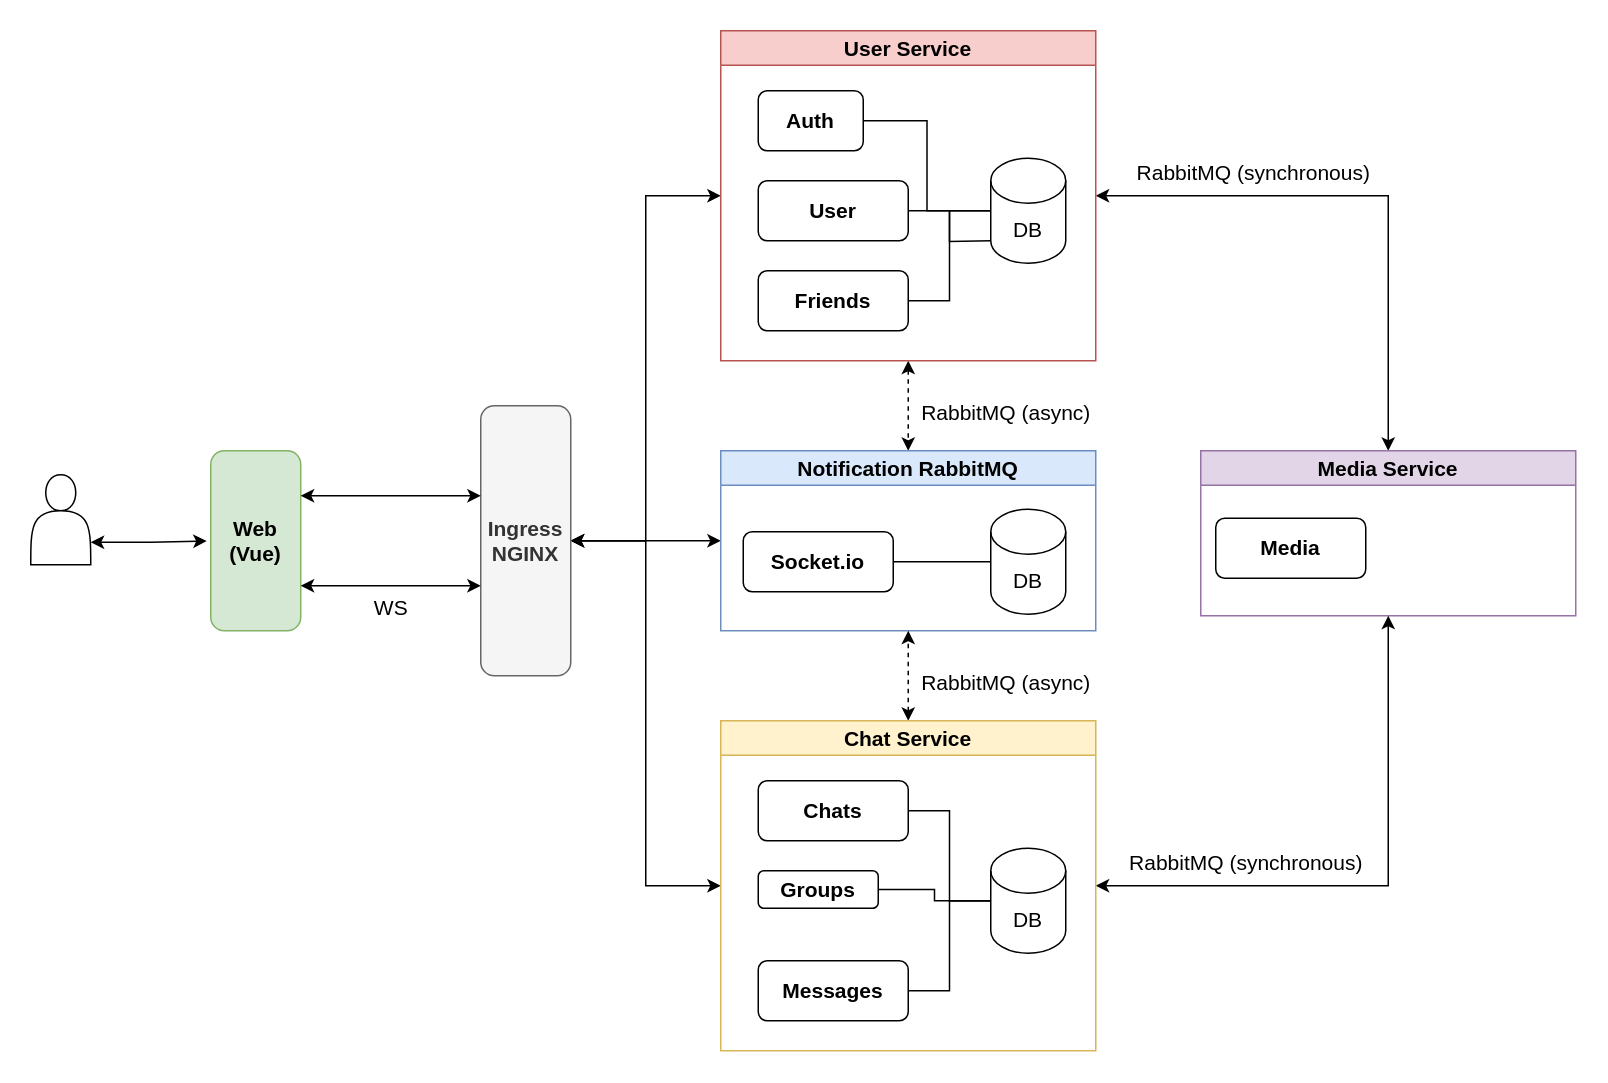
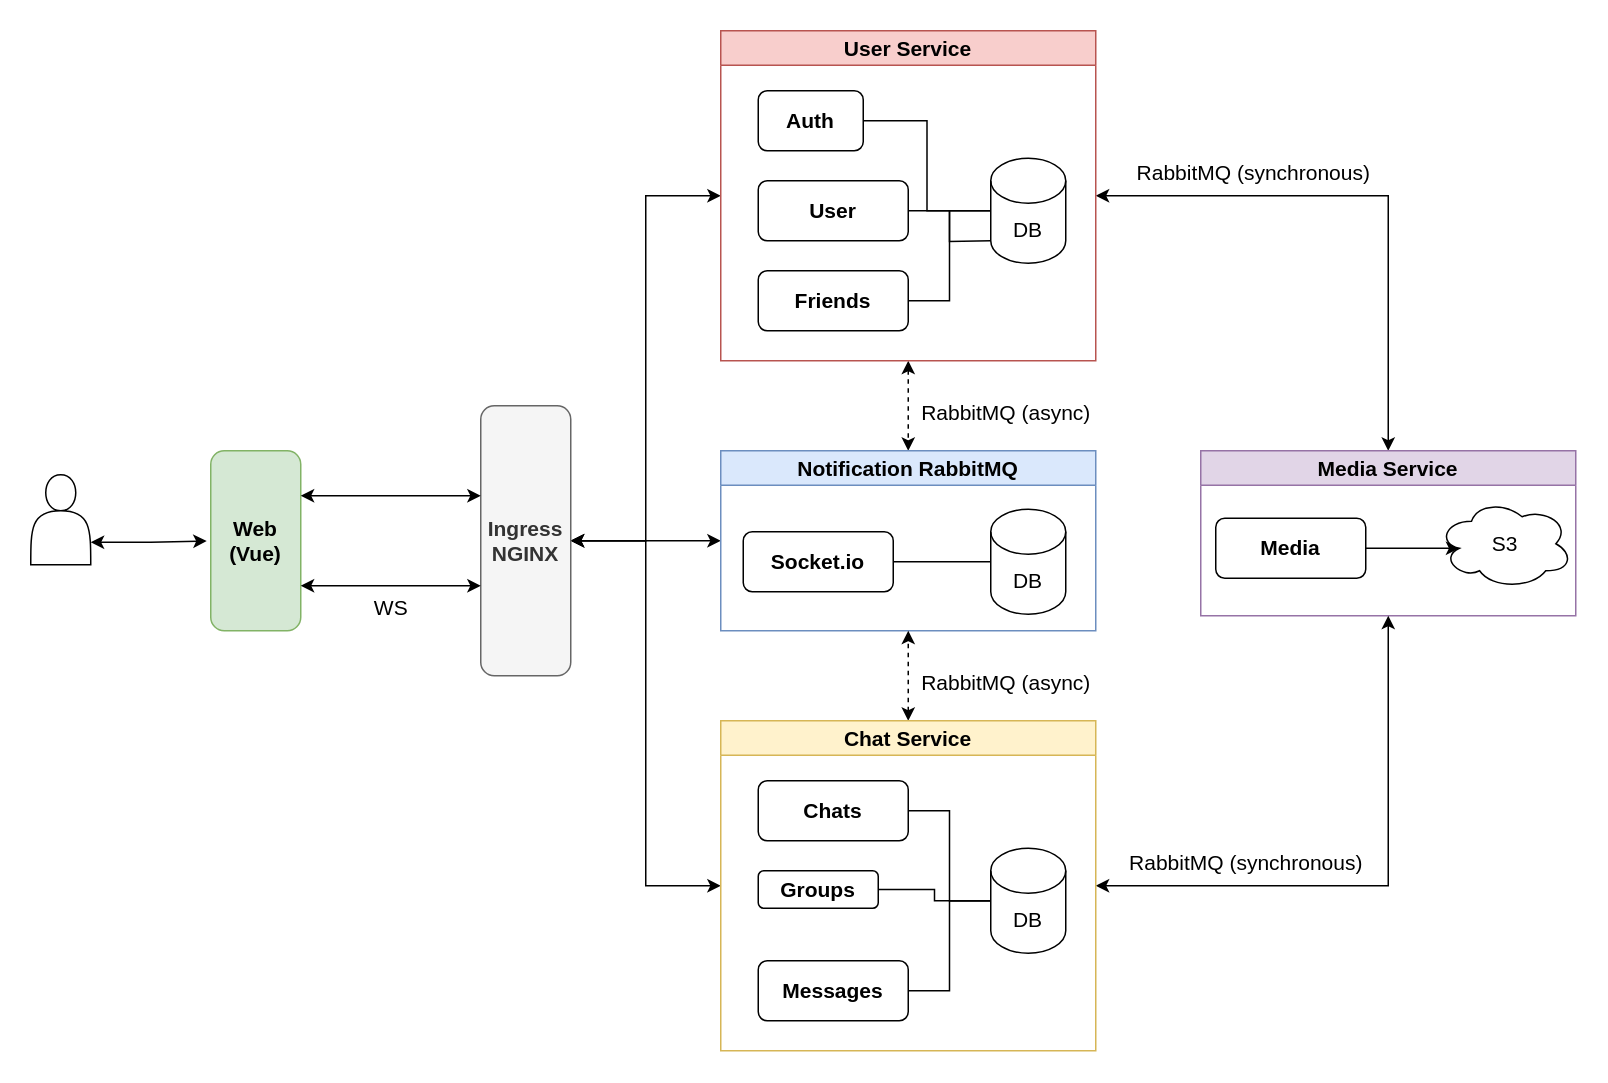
none -> (1505, 544)
none -> (1408, 548)
